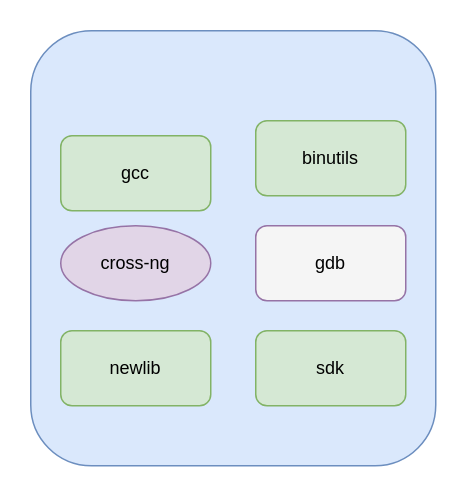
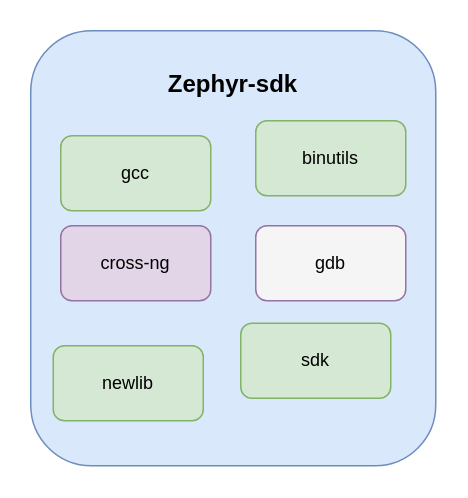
none -> (233, 83)
(136, 263) -> (136, 263)
(136, 368) -> (128, 383)
(331, 368) -> (316, 361)
